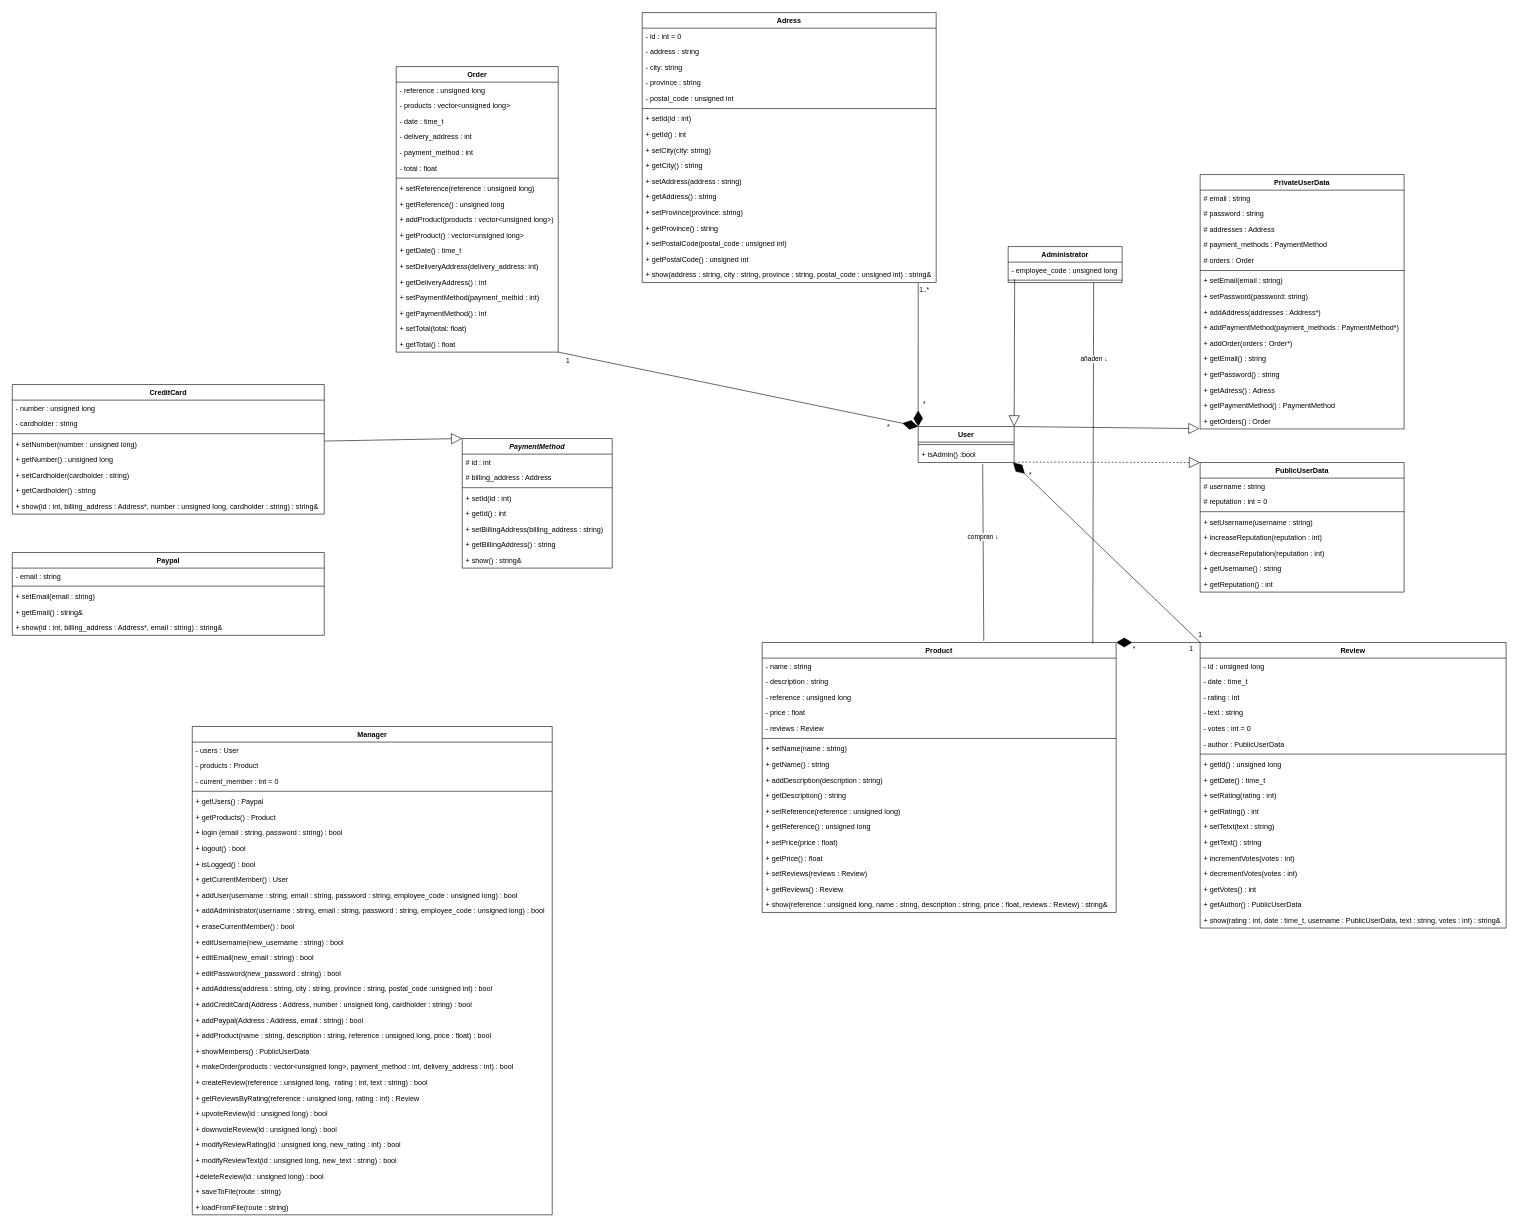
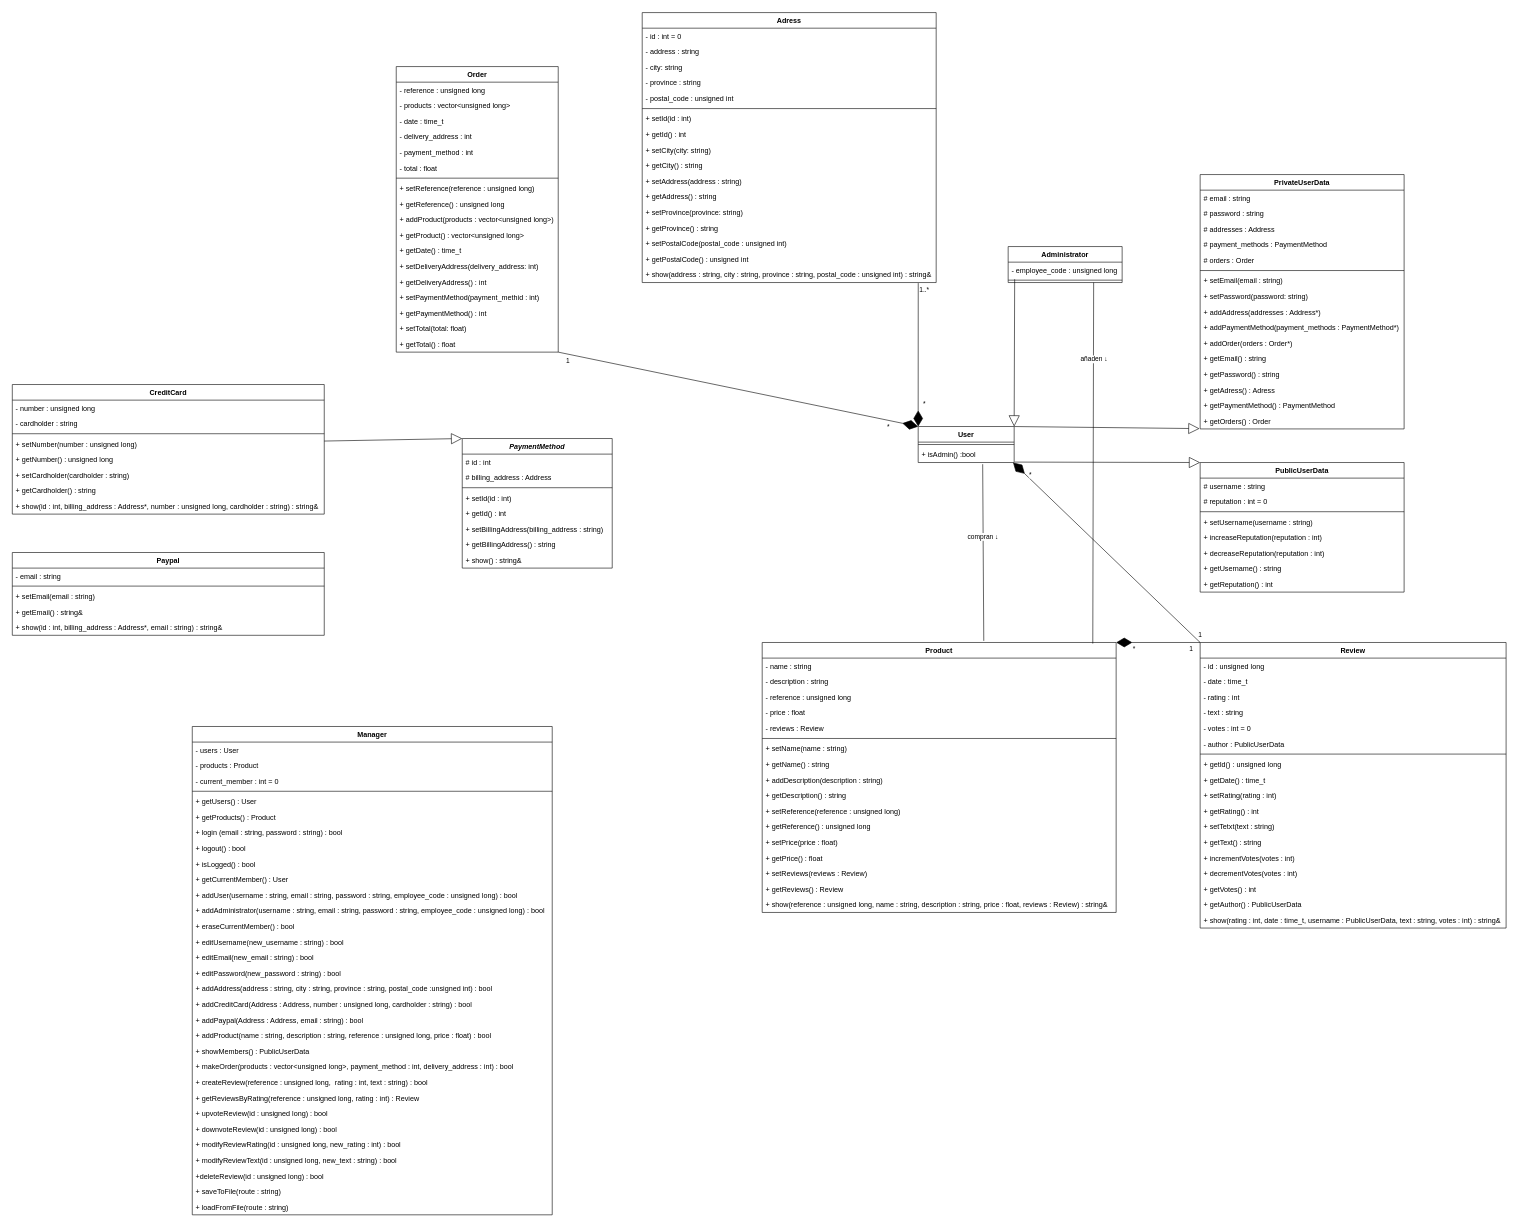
(1102, 462) -> (1102, 462)
(233, 802) -> (230, 802)
